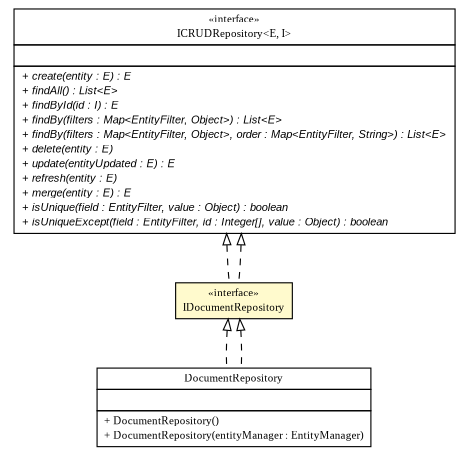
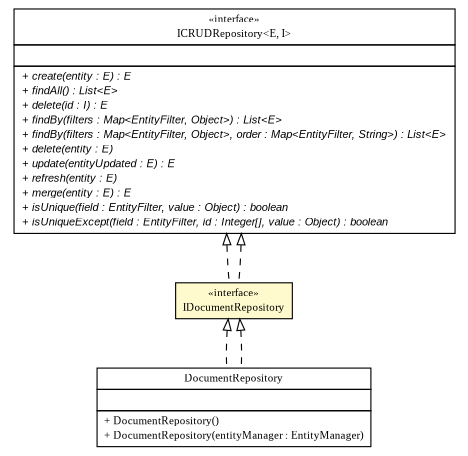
(71, 105) -> (65, 105)
